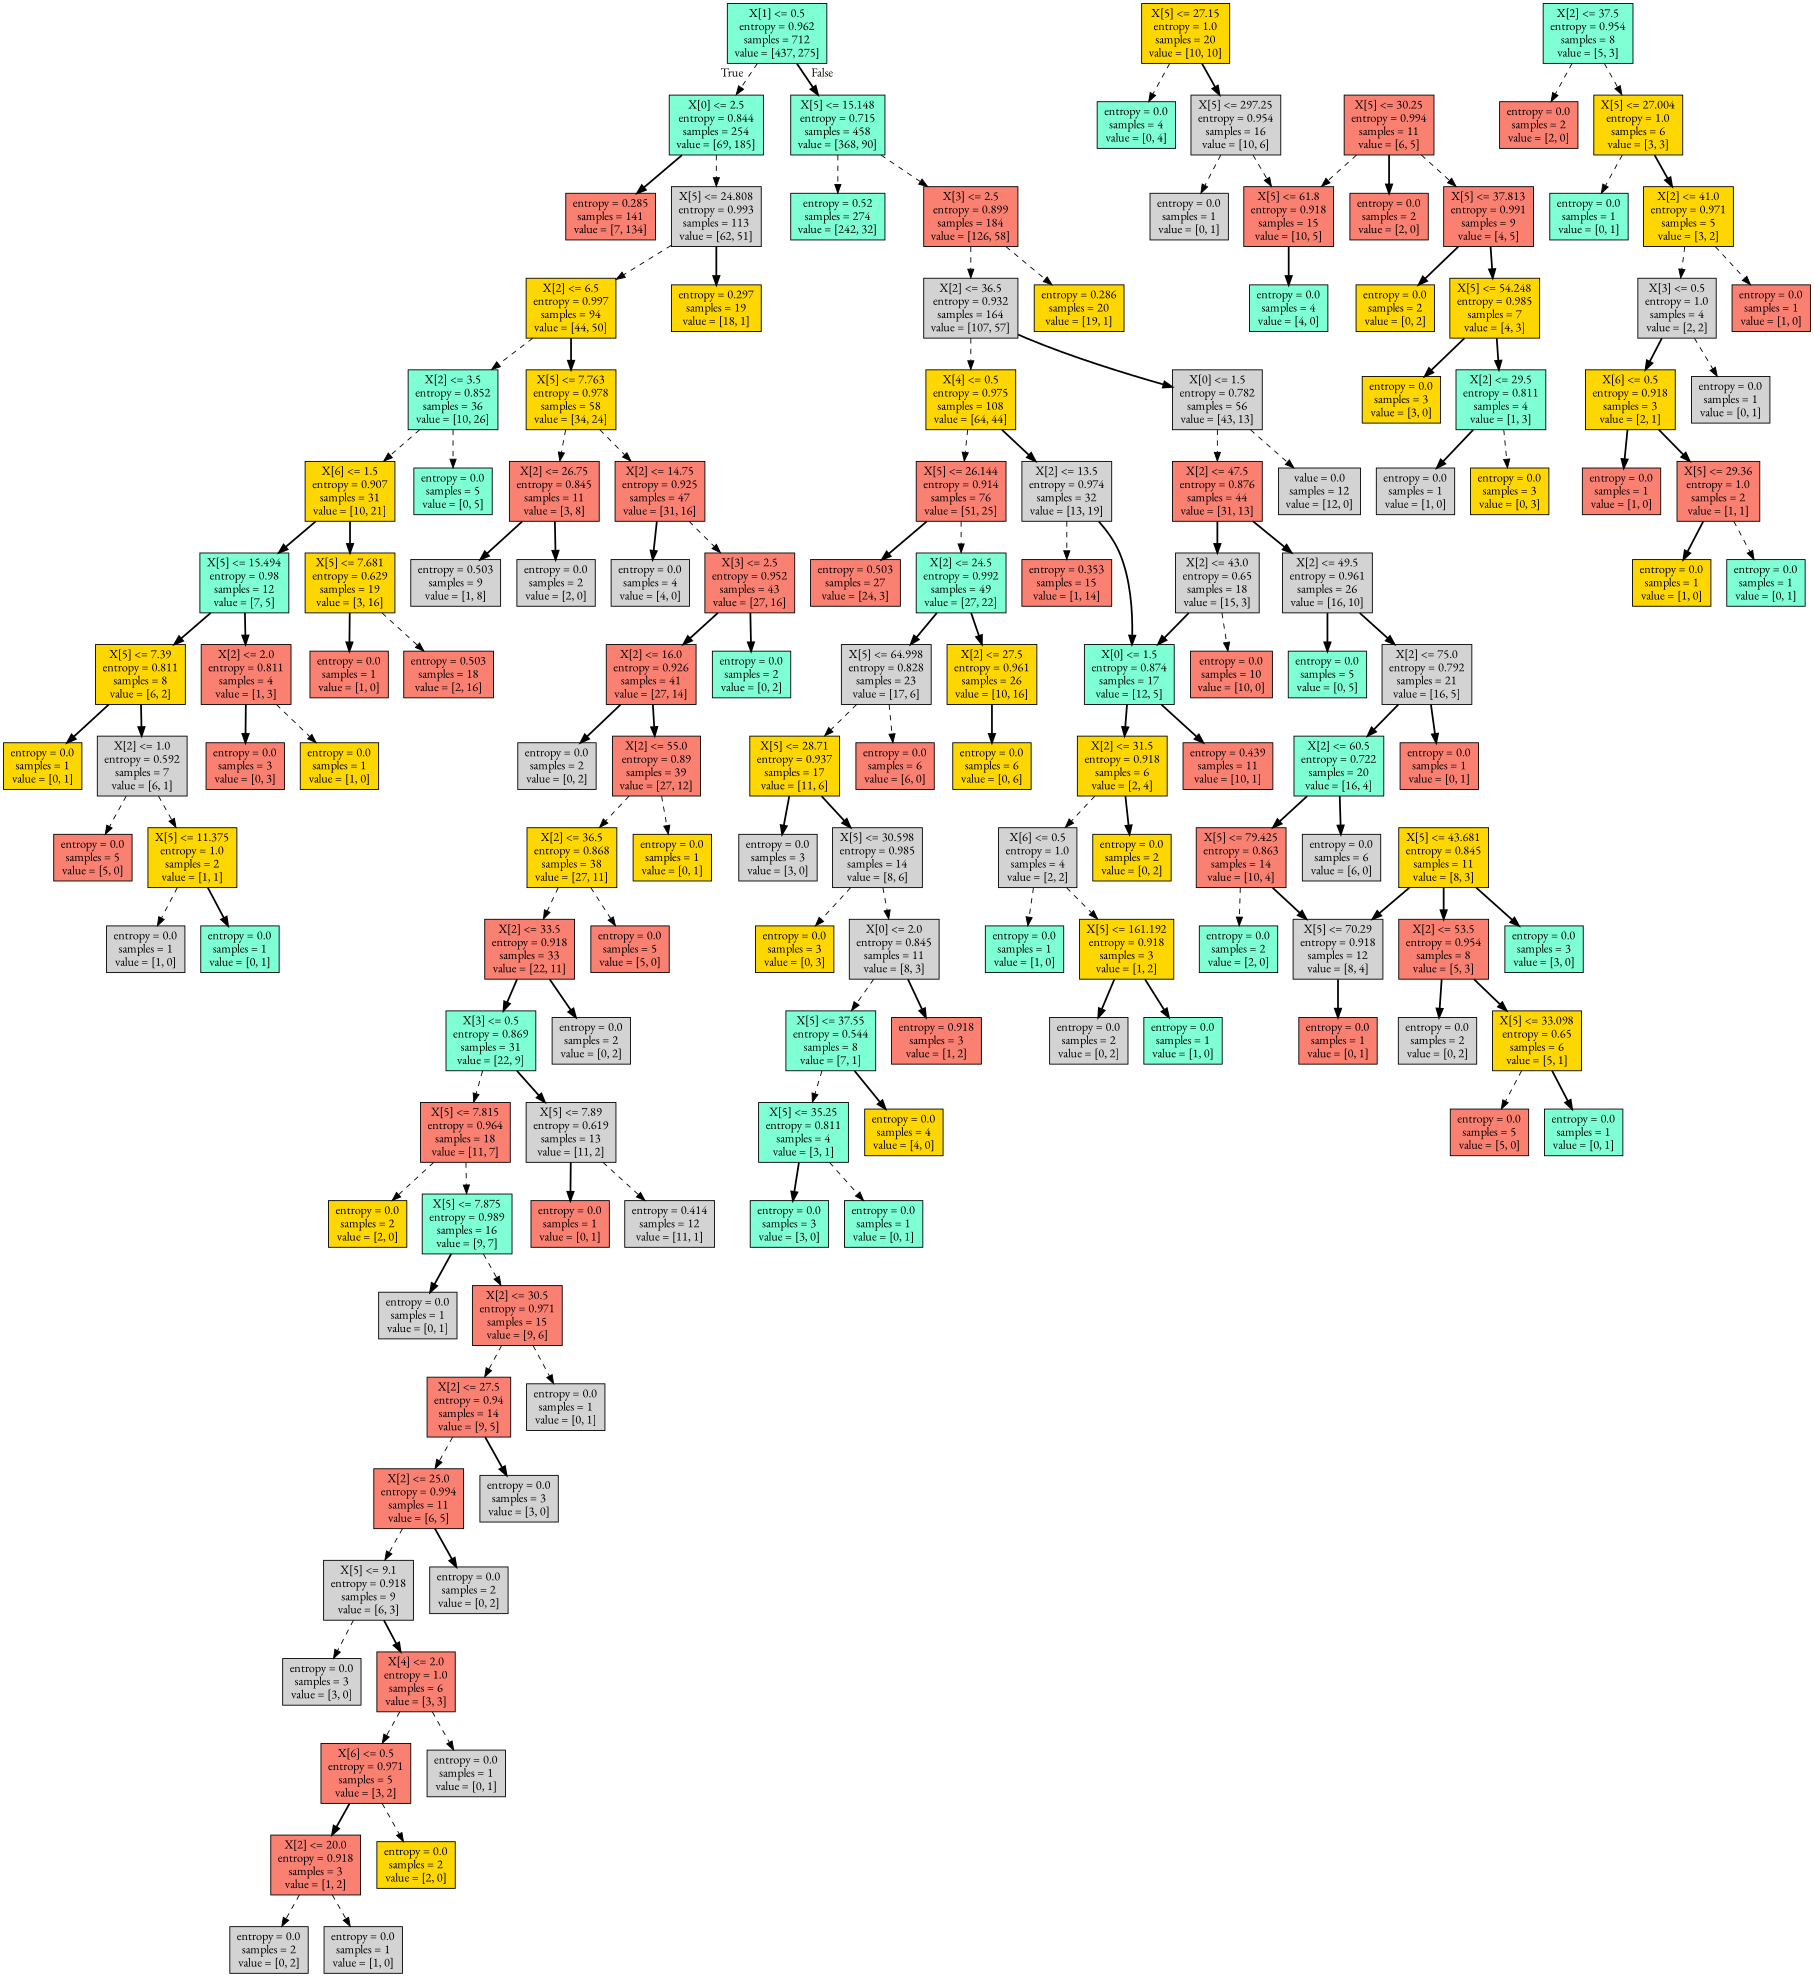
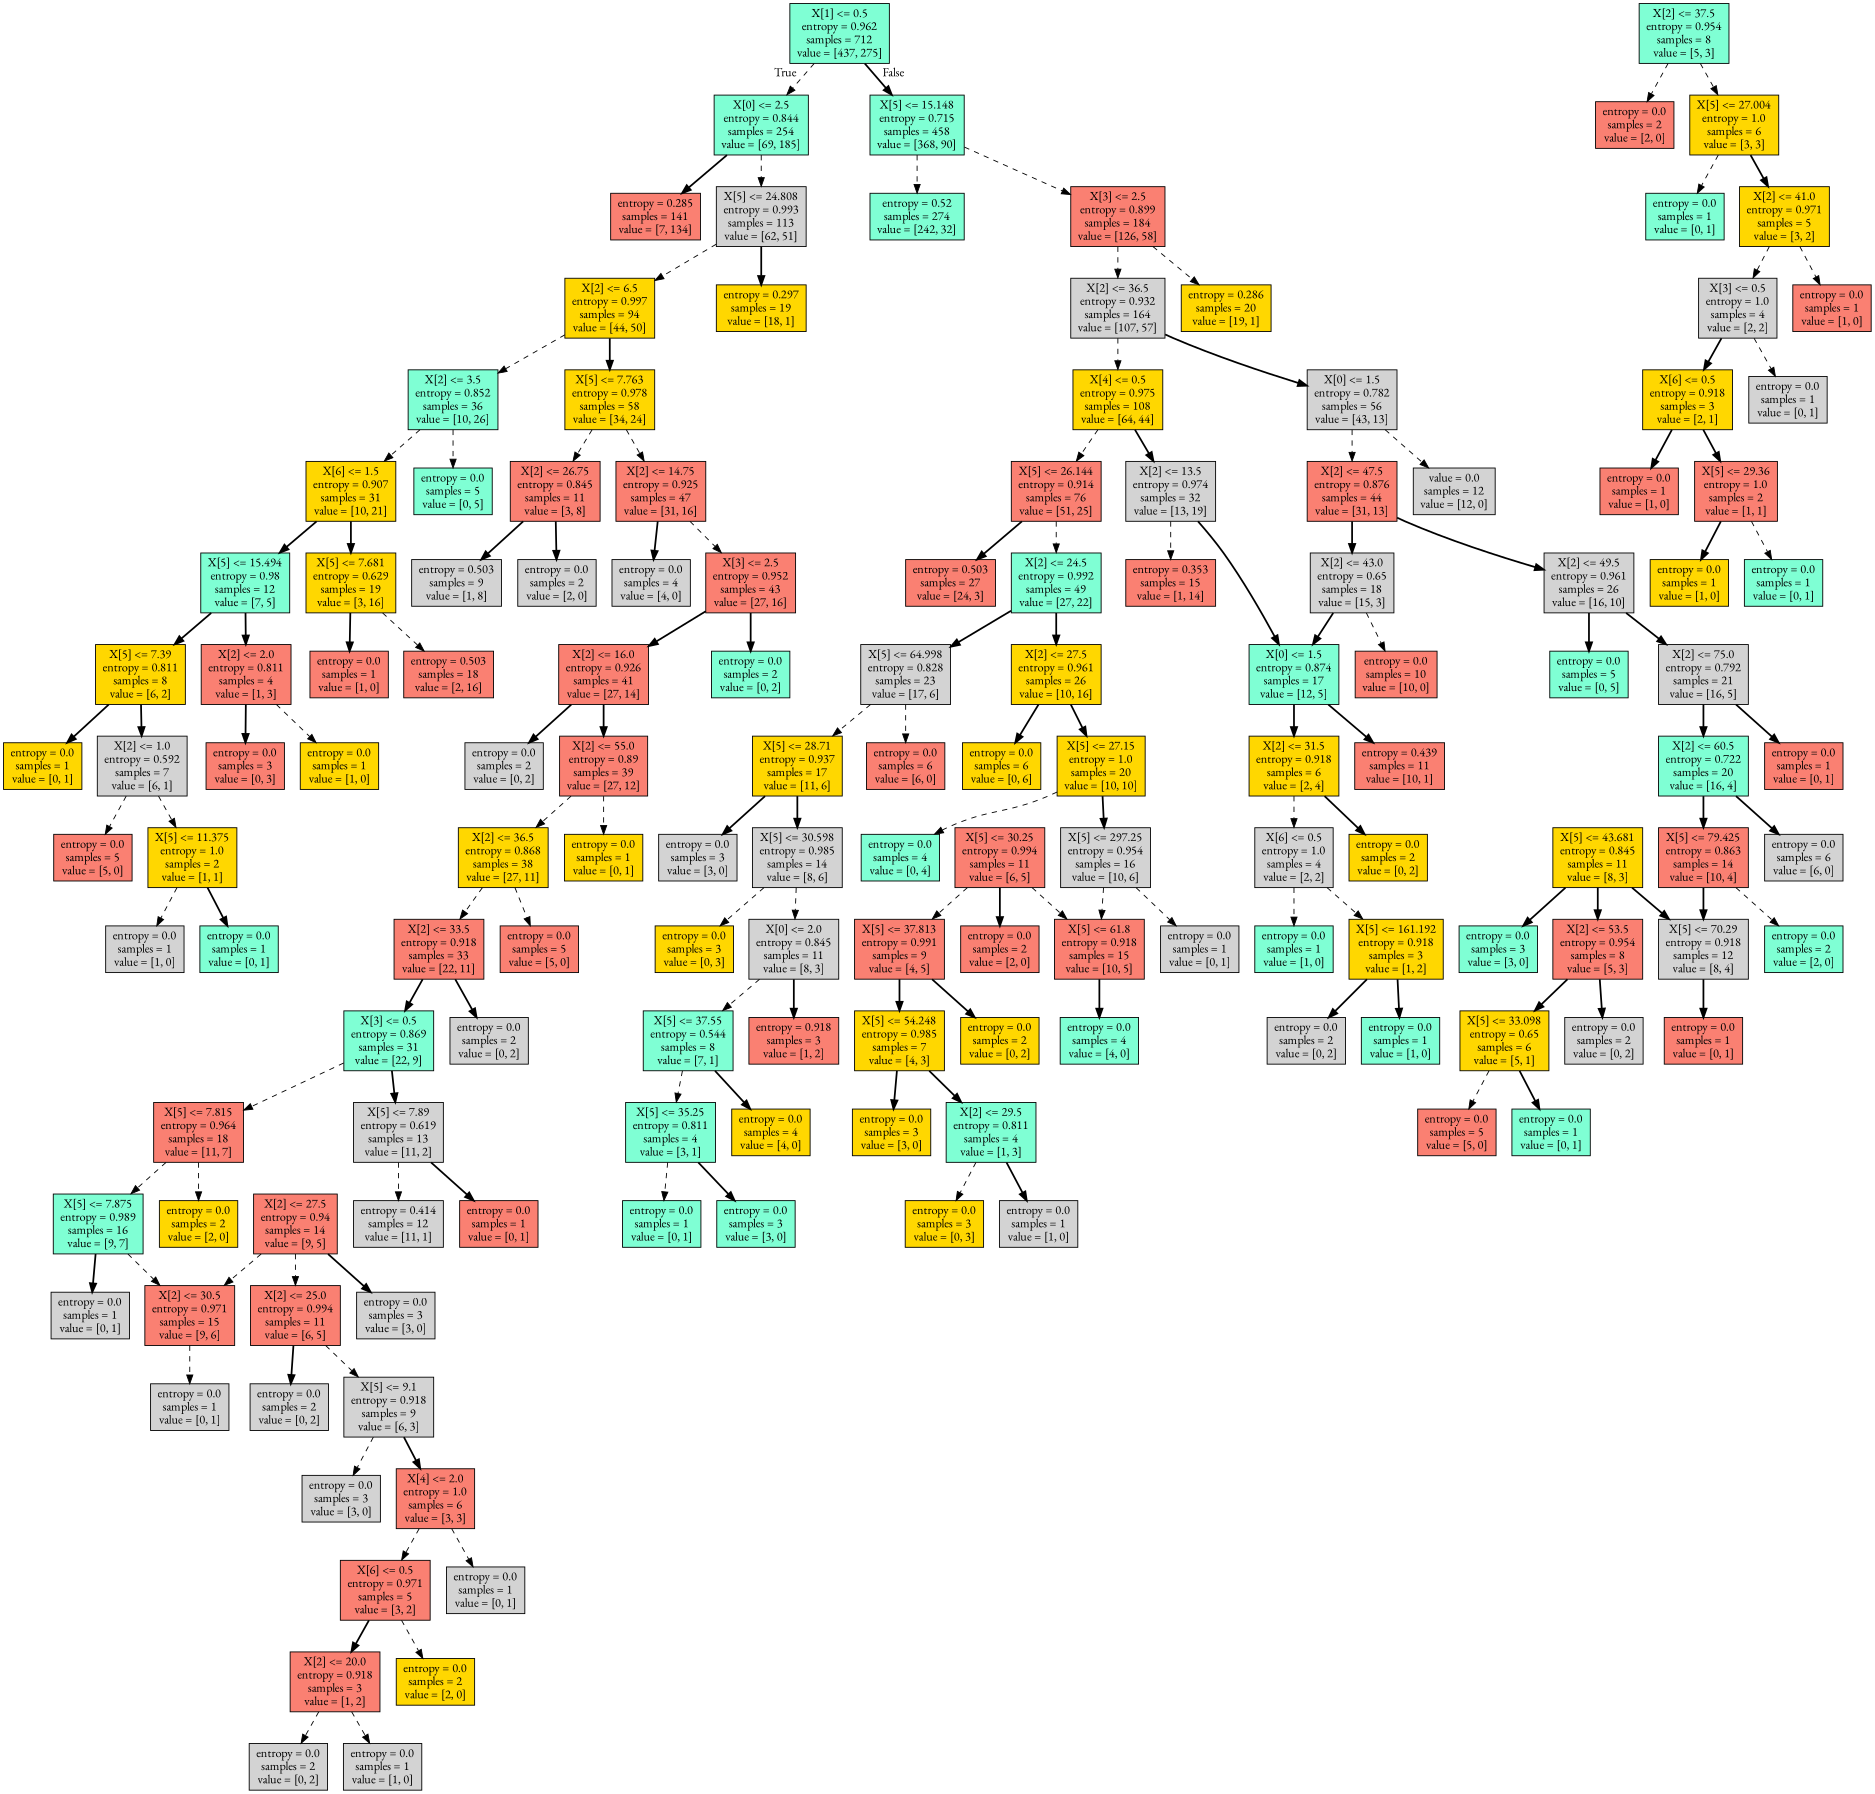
none -> (1077, 716)
(495, 1357) -> (246, 1267)
